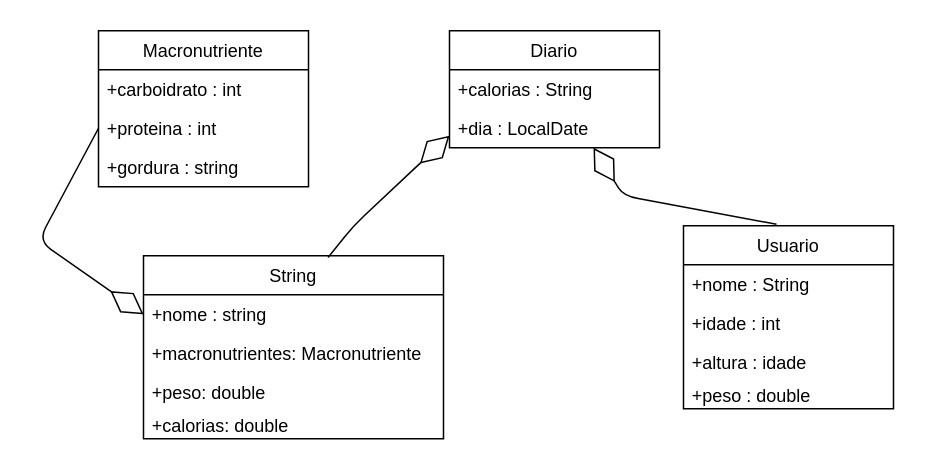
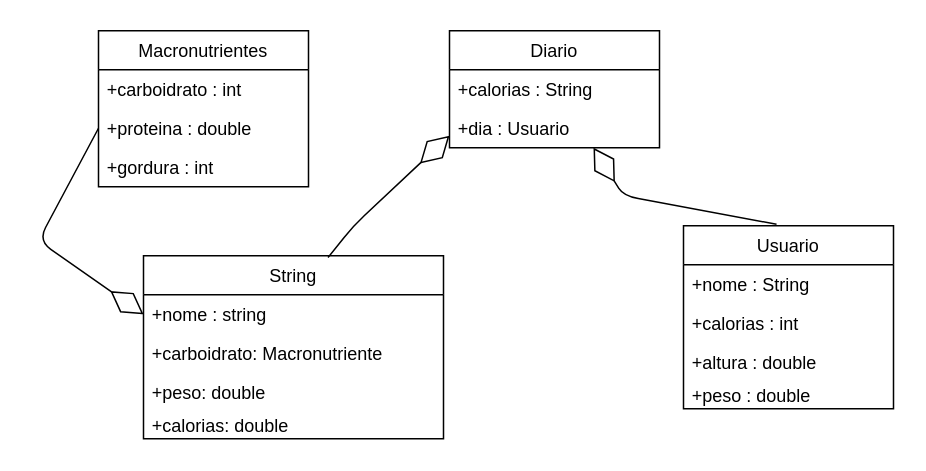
(203, 51) -> (203, 51)
(170, 129) -> (186, 129)
(526, 129) -> (516, 129)
(183, 168) -> (168, 168)
(740, 324) -> (753, 324)
(303, 354) -> (283, 354)
(755, 363) -> (760, 363)
